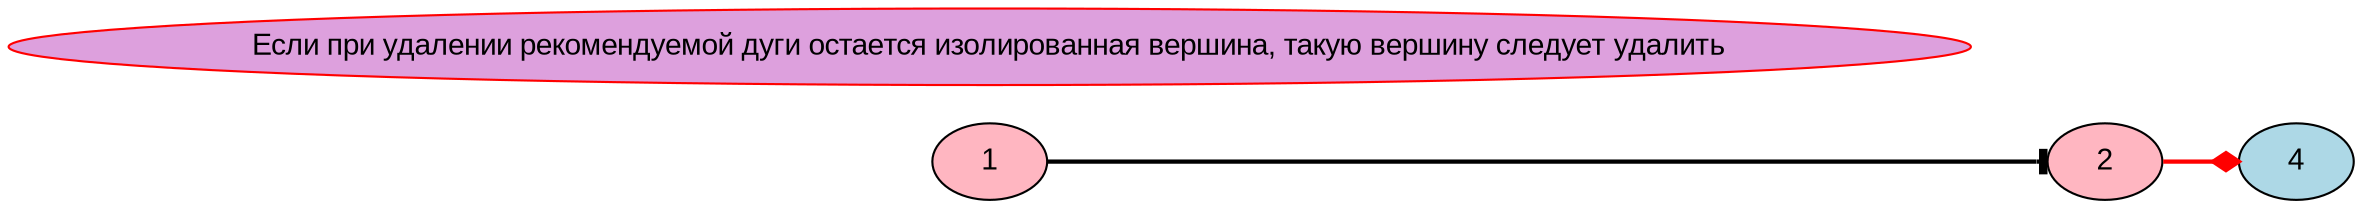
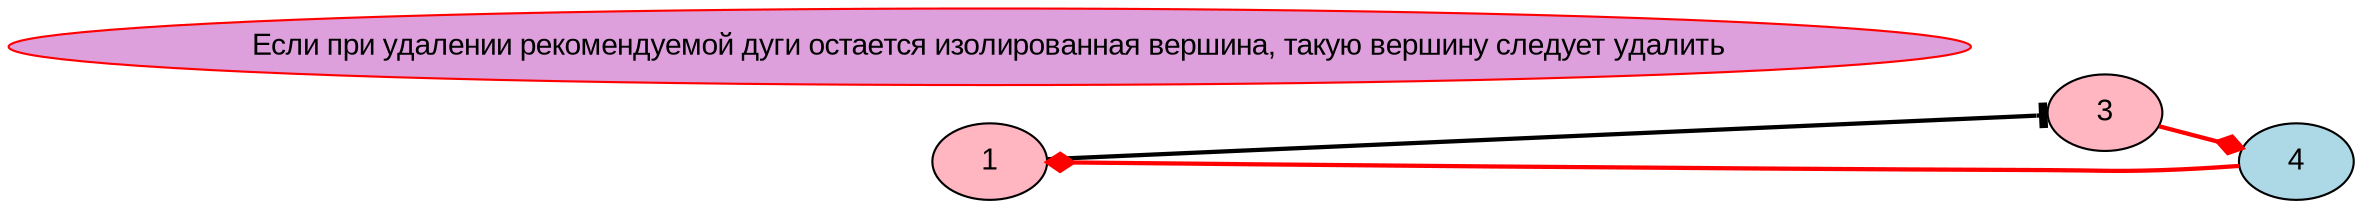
(2105, 162) -> (2105, 113)
none -> (1656, 168)
